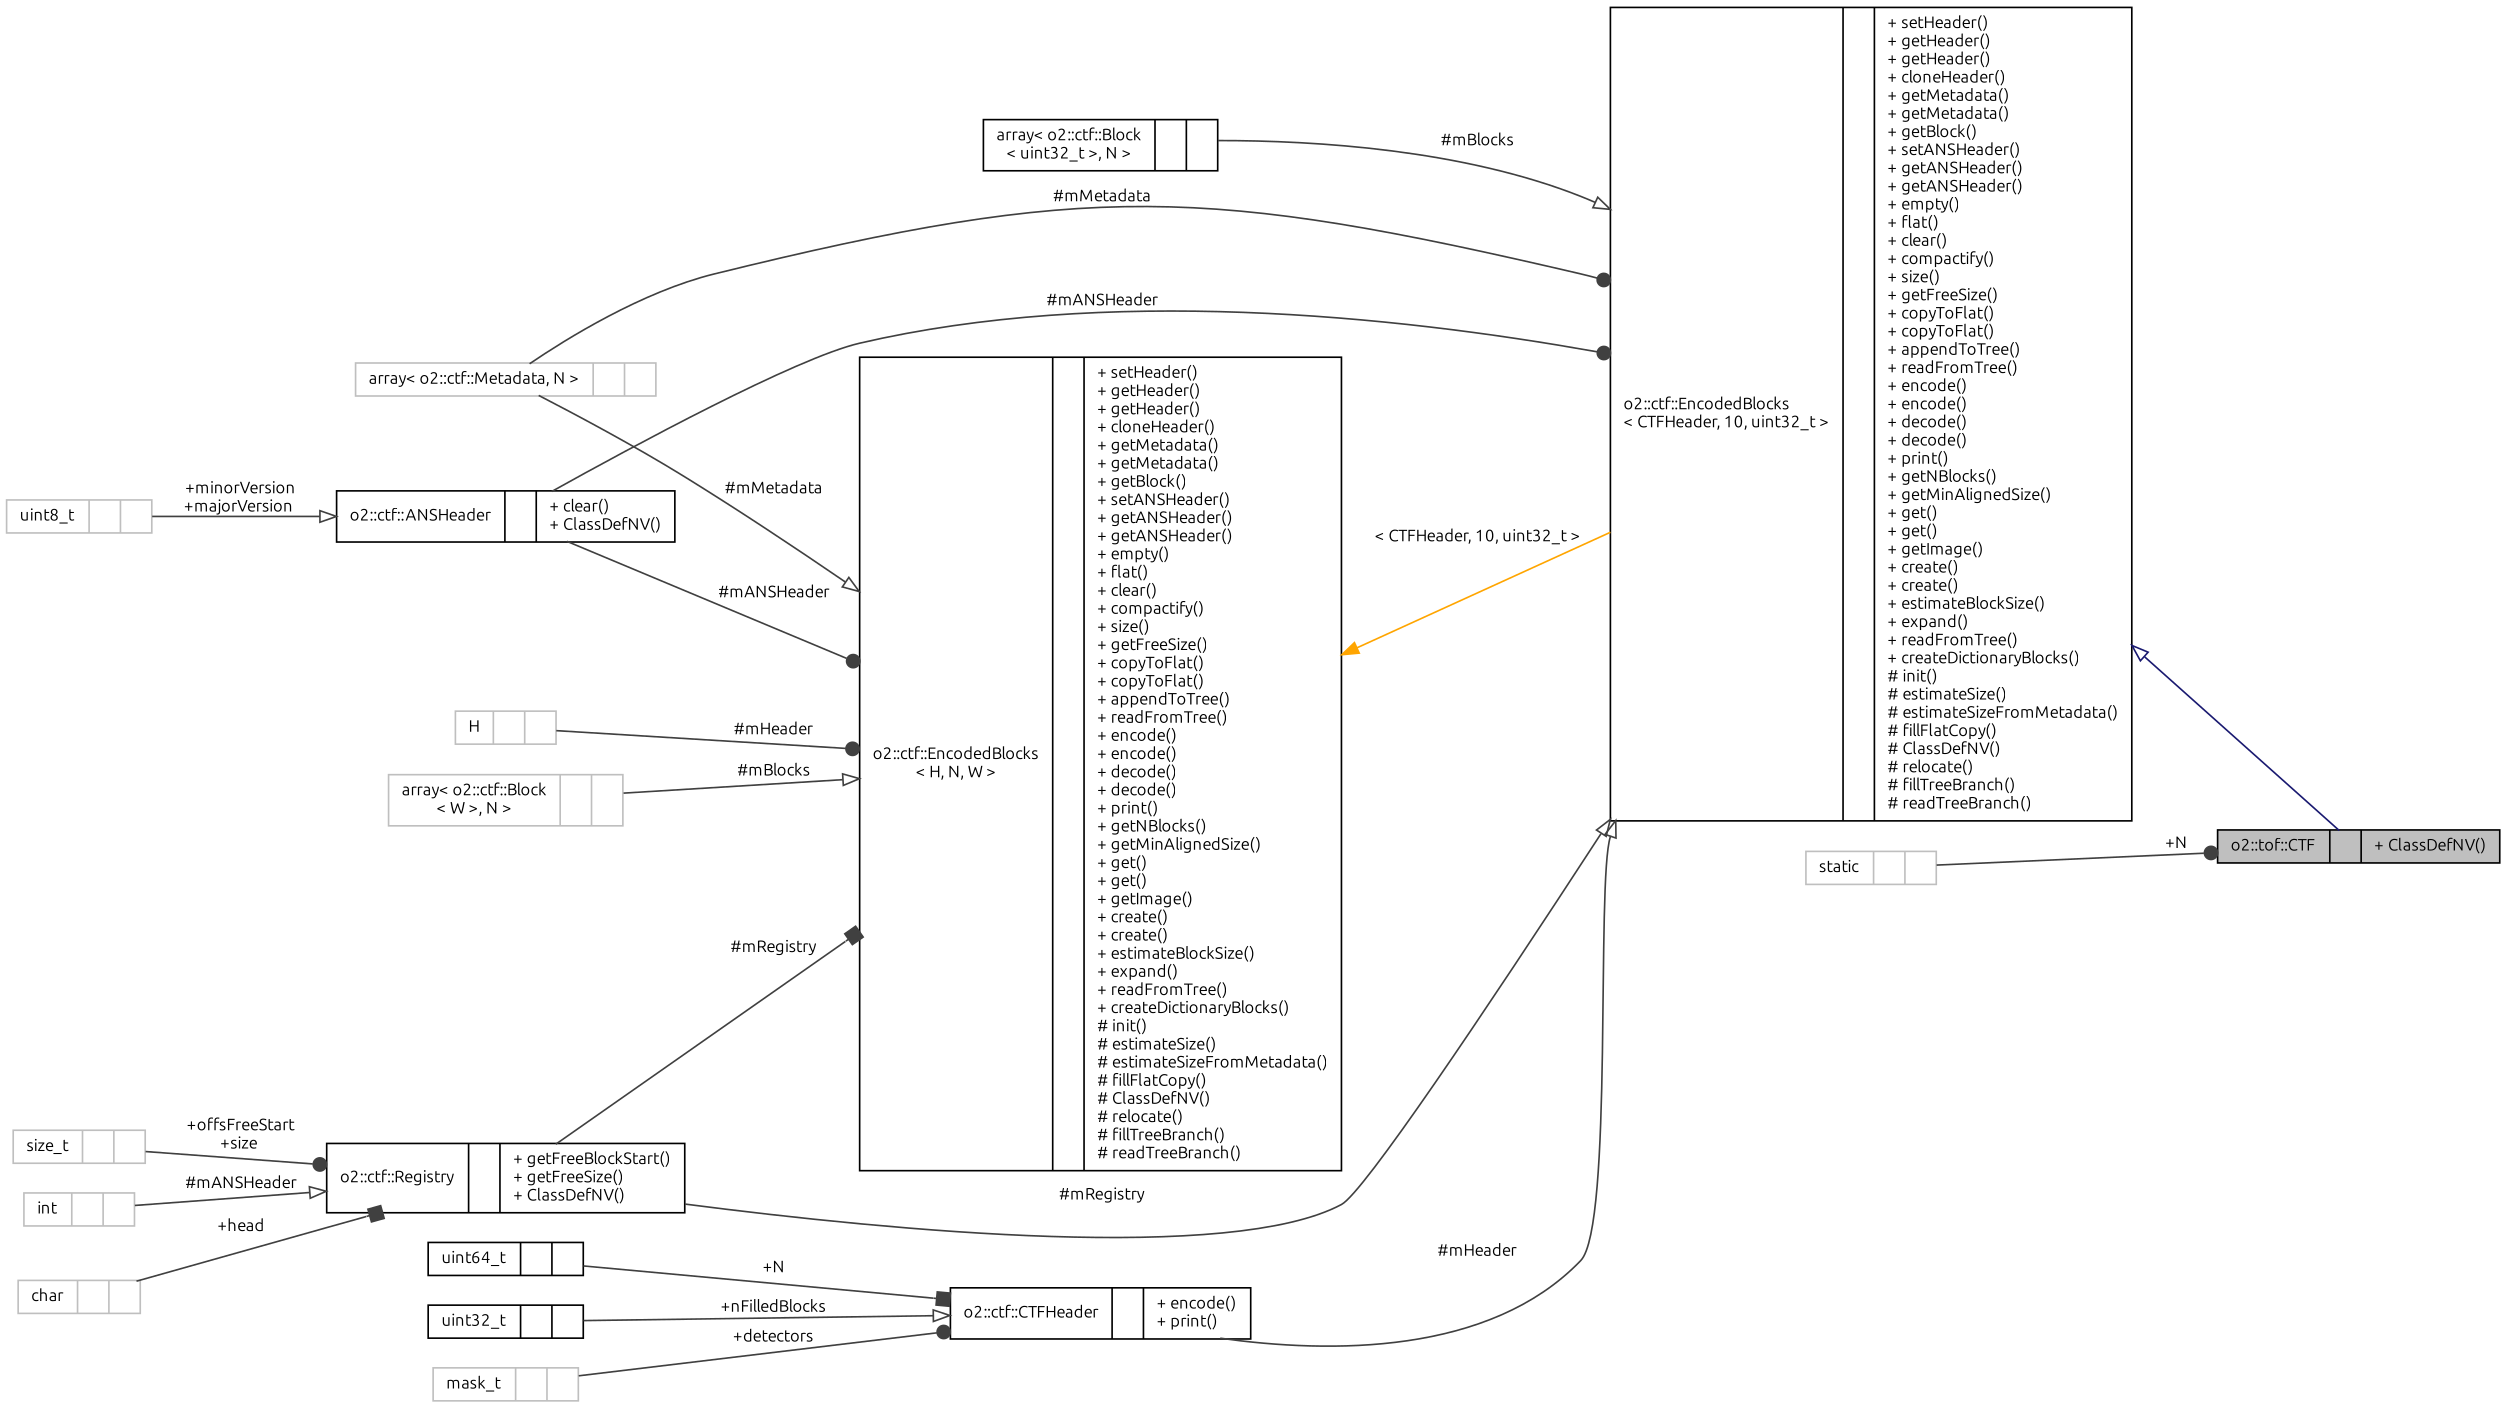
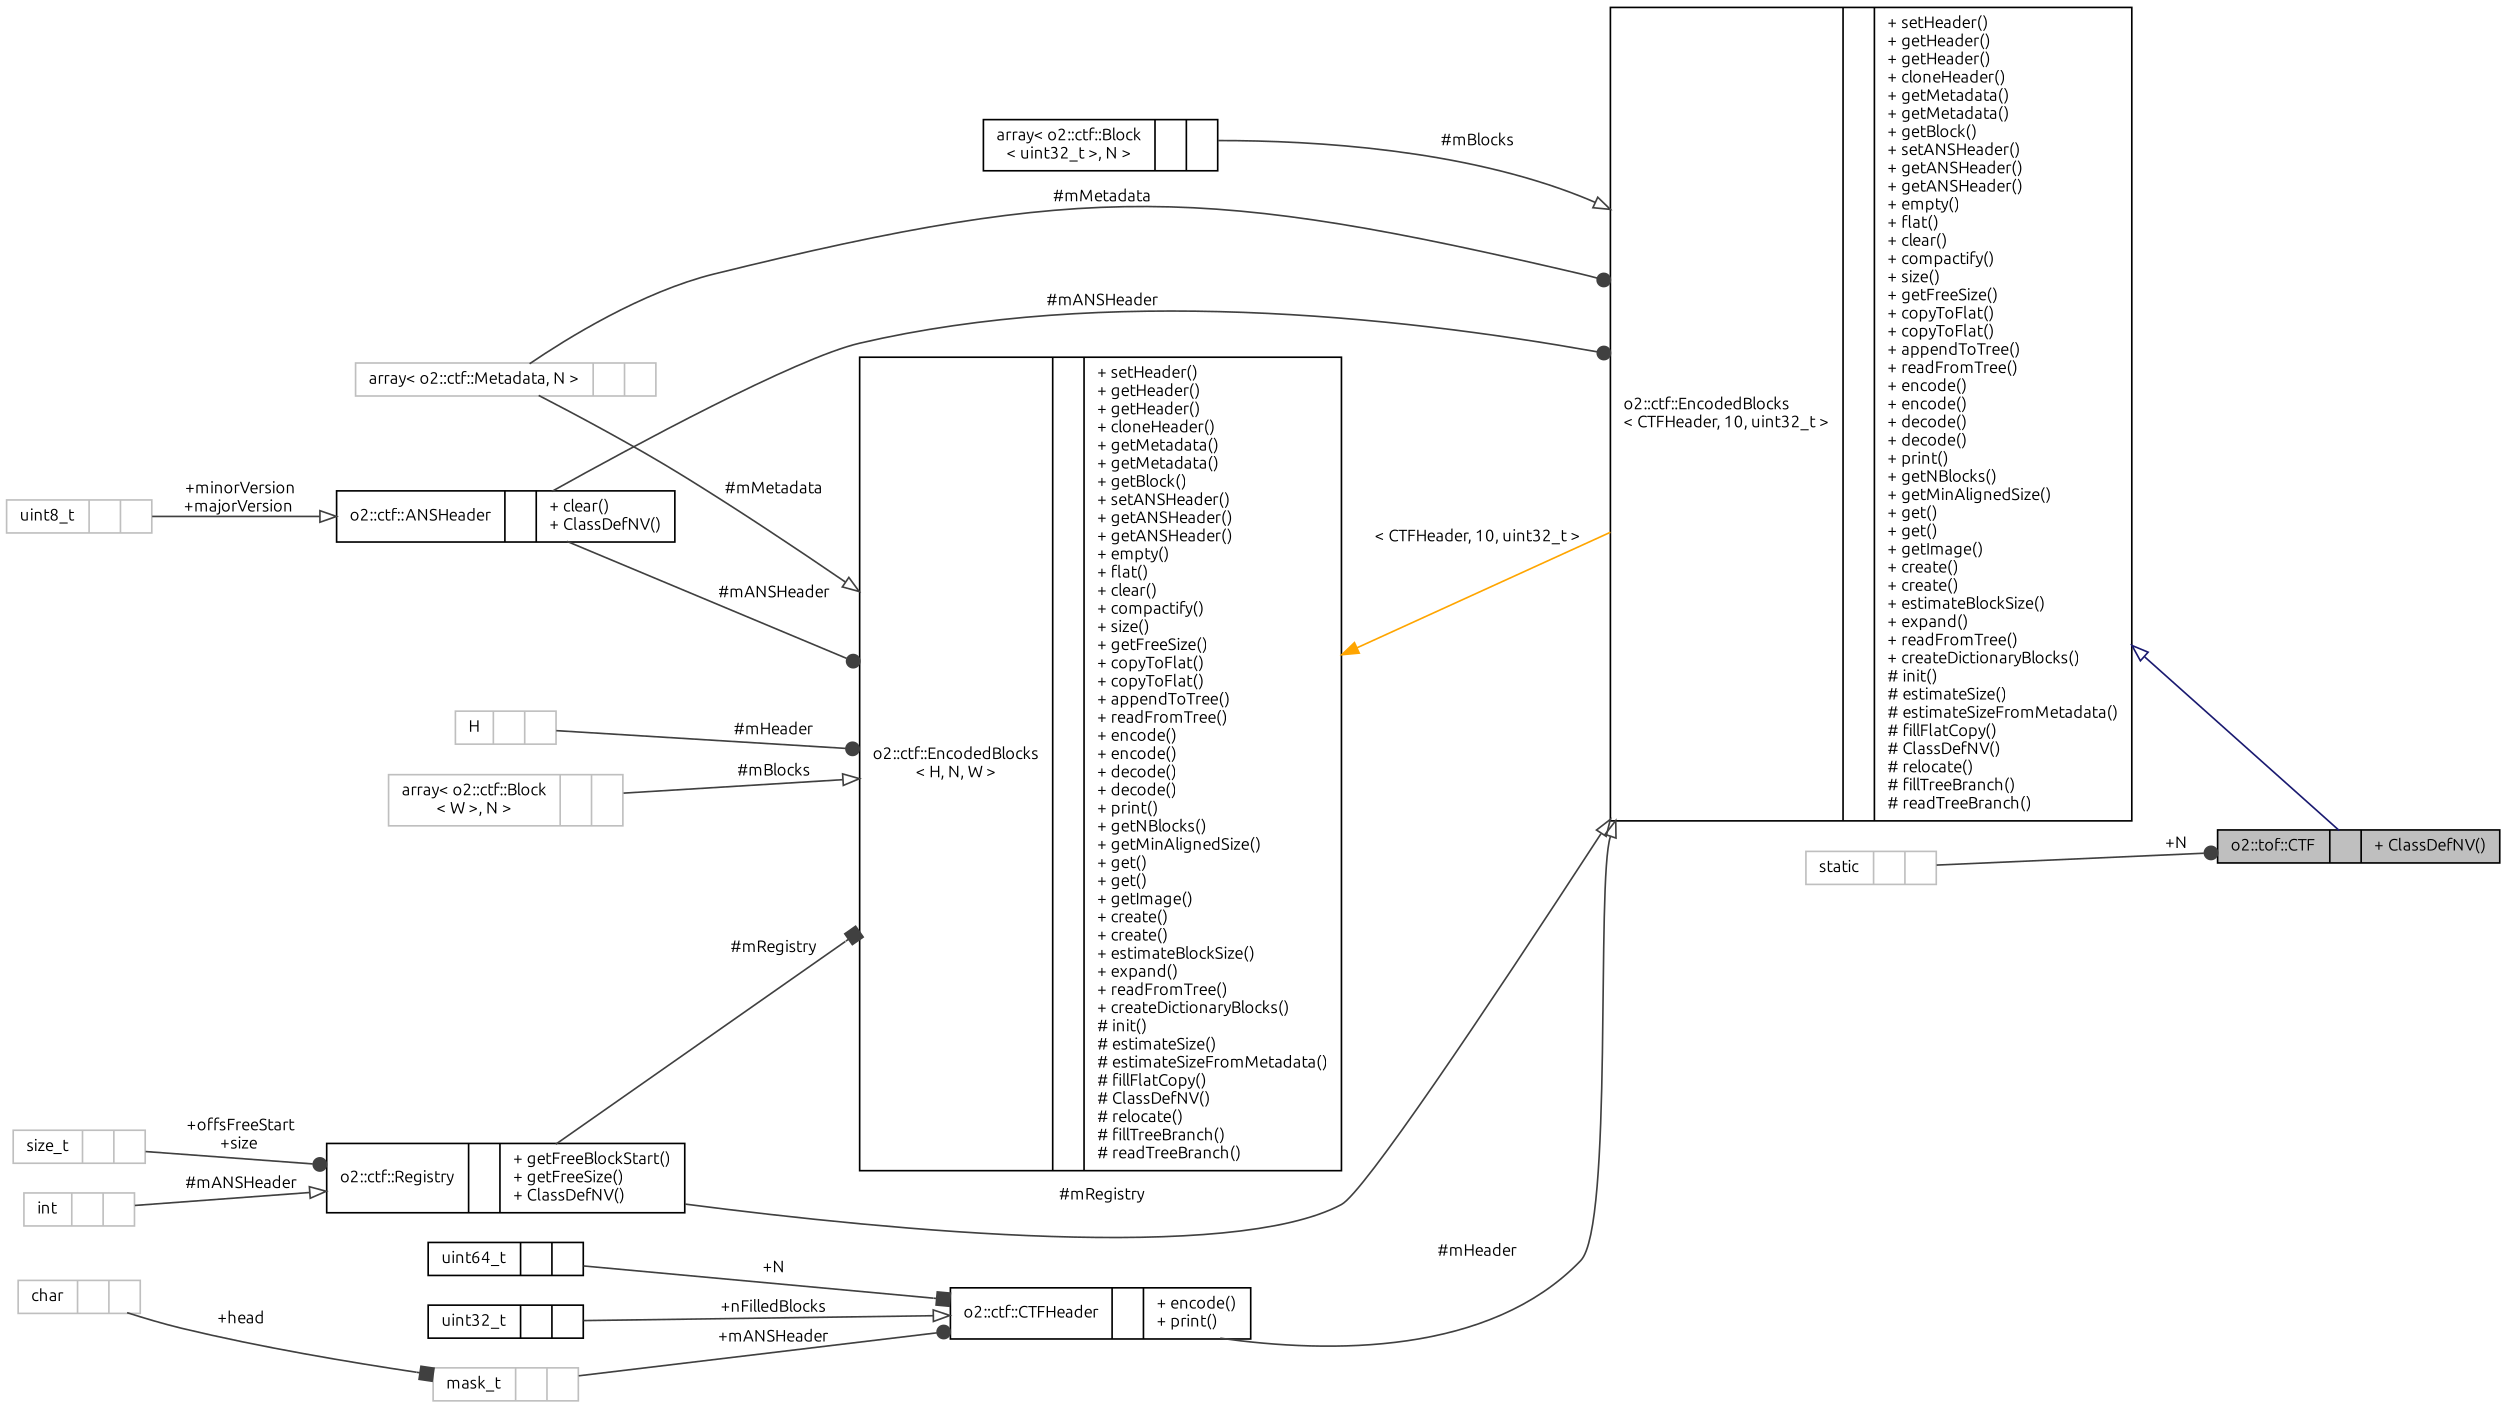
(251, 1249) -> (271, 1347)
(772, 1337) -> (772, 1337)
